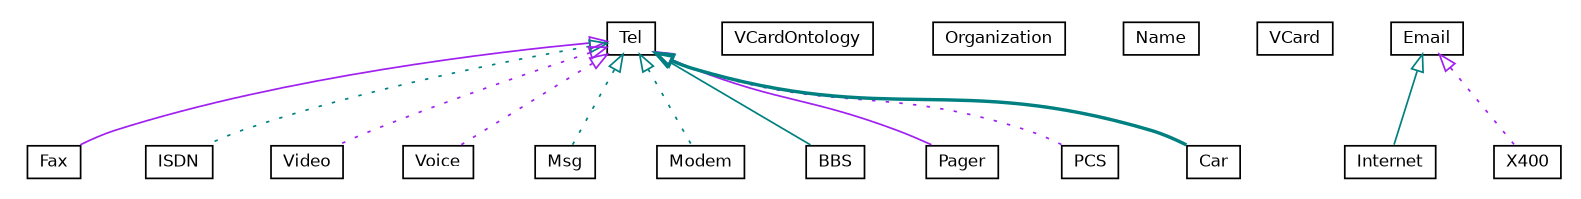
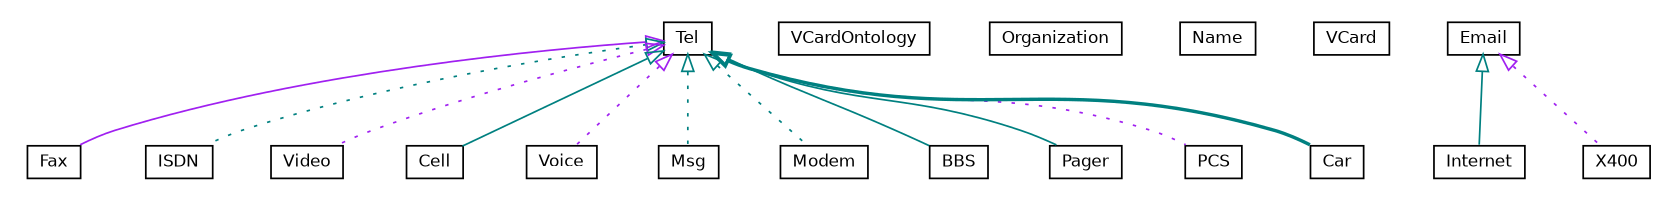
(822, 107) -> (943, 109)
none -> (434, 161)
